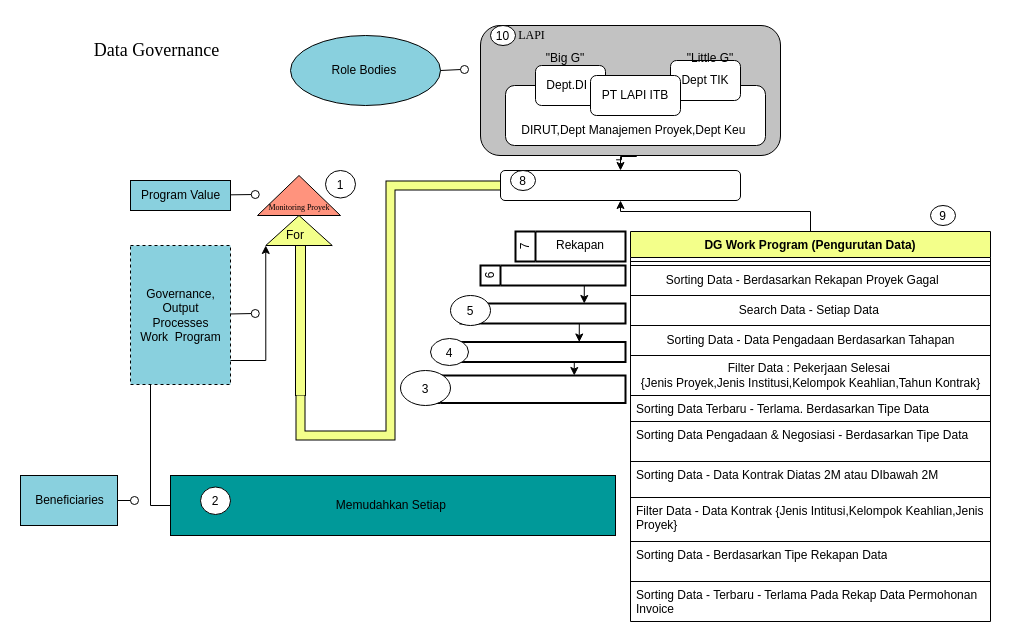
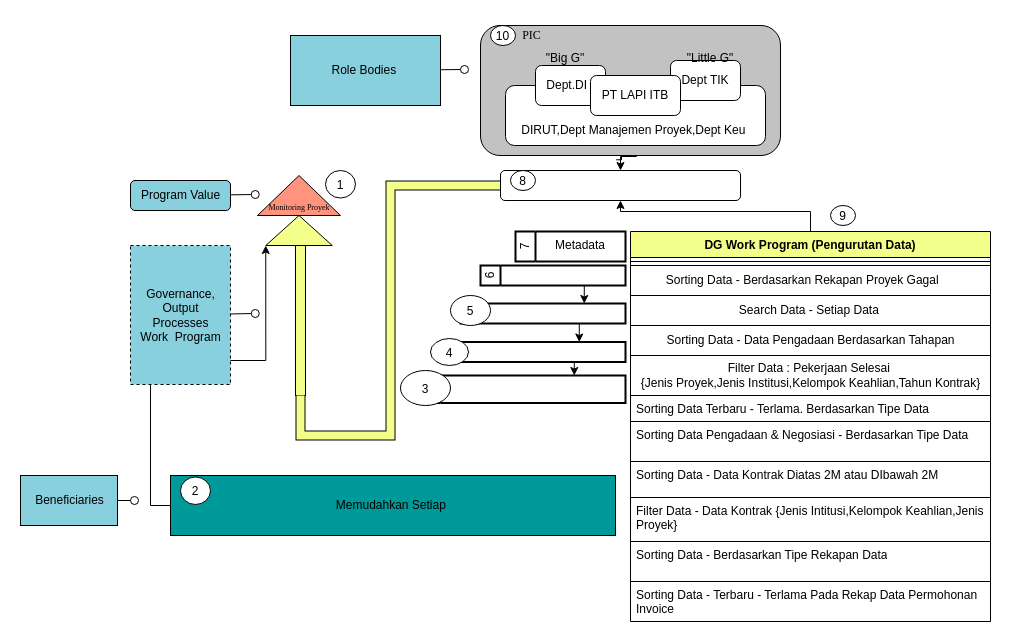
(534, 36) -> (534, 36)
(157, 51) -> none
(366, 71) -> (366, 71)
(181, 196) -> (181, 196)
(943, 216) -> (843, 216)
(296, 236) -> none
(581, 246) -> (581, 246)
(216, 501) -> (196, 491)
